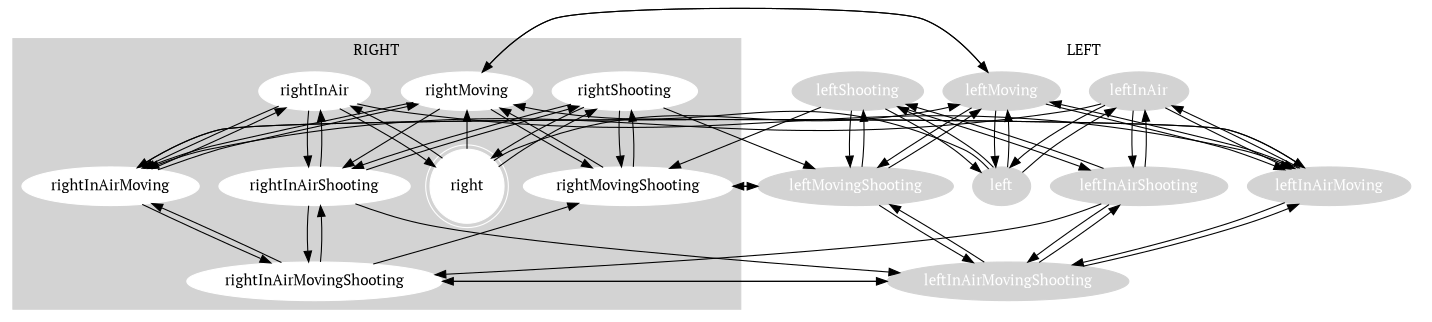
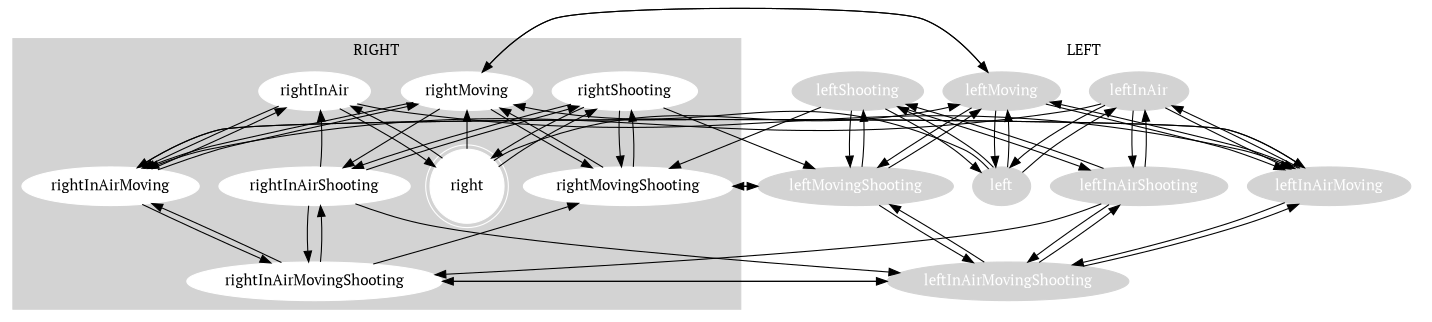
(307, 140) -> none
